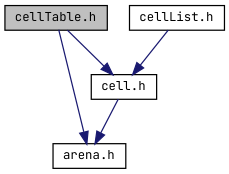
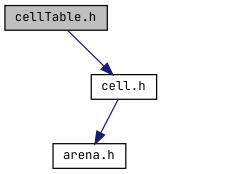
(177, 18) -> none
(71, 81) -> none
